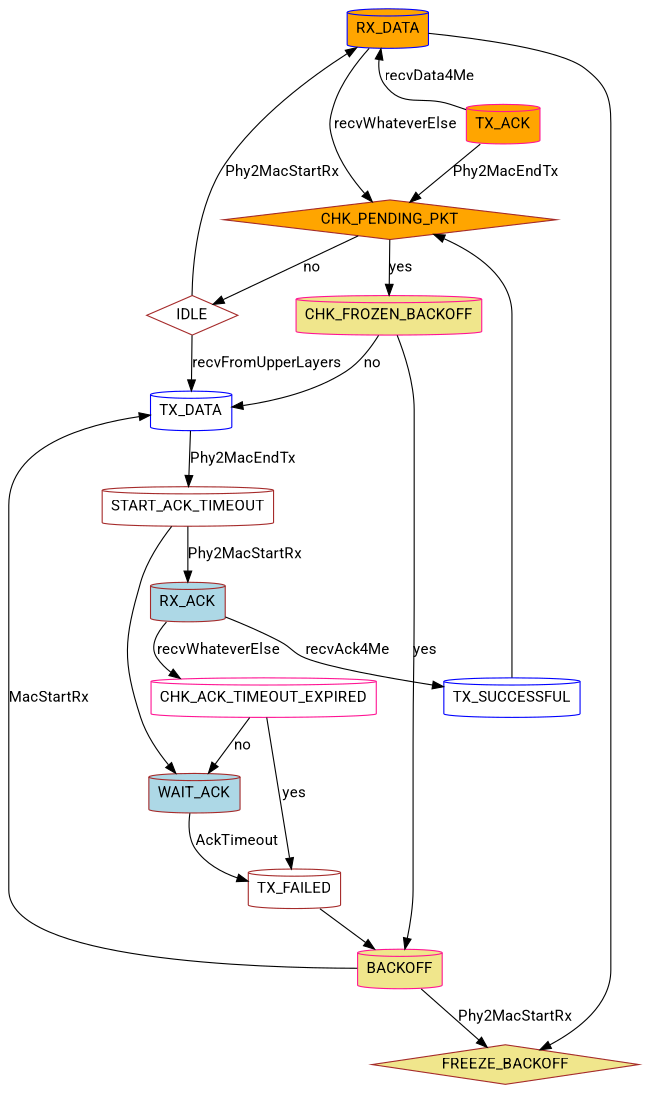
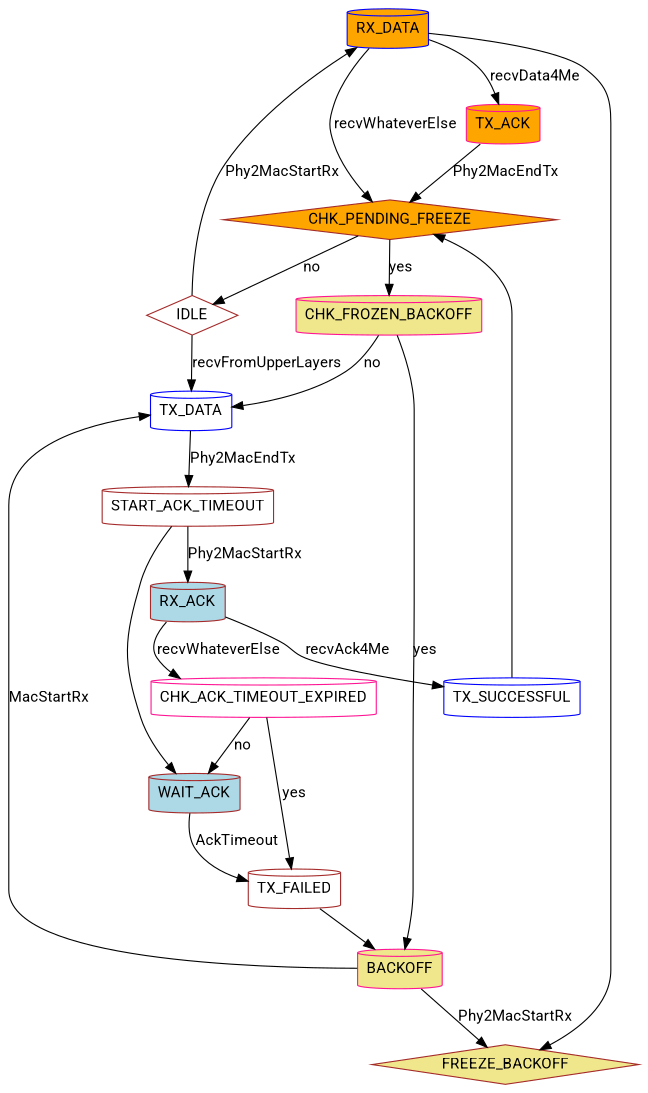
(410, 100) -> (468, 59)
(390, 220) -> (390, 220)
